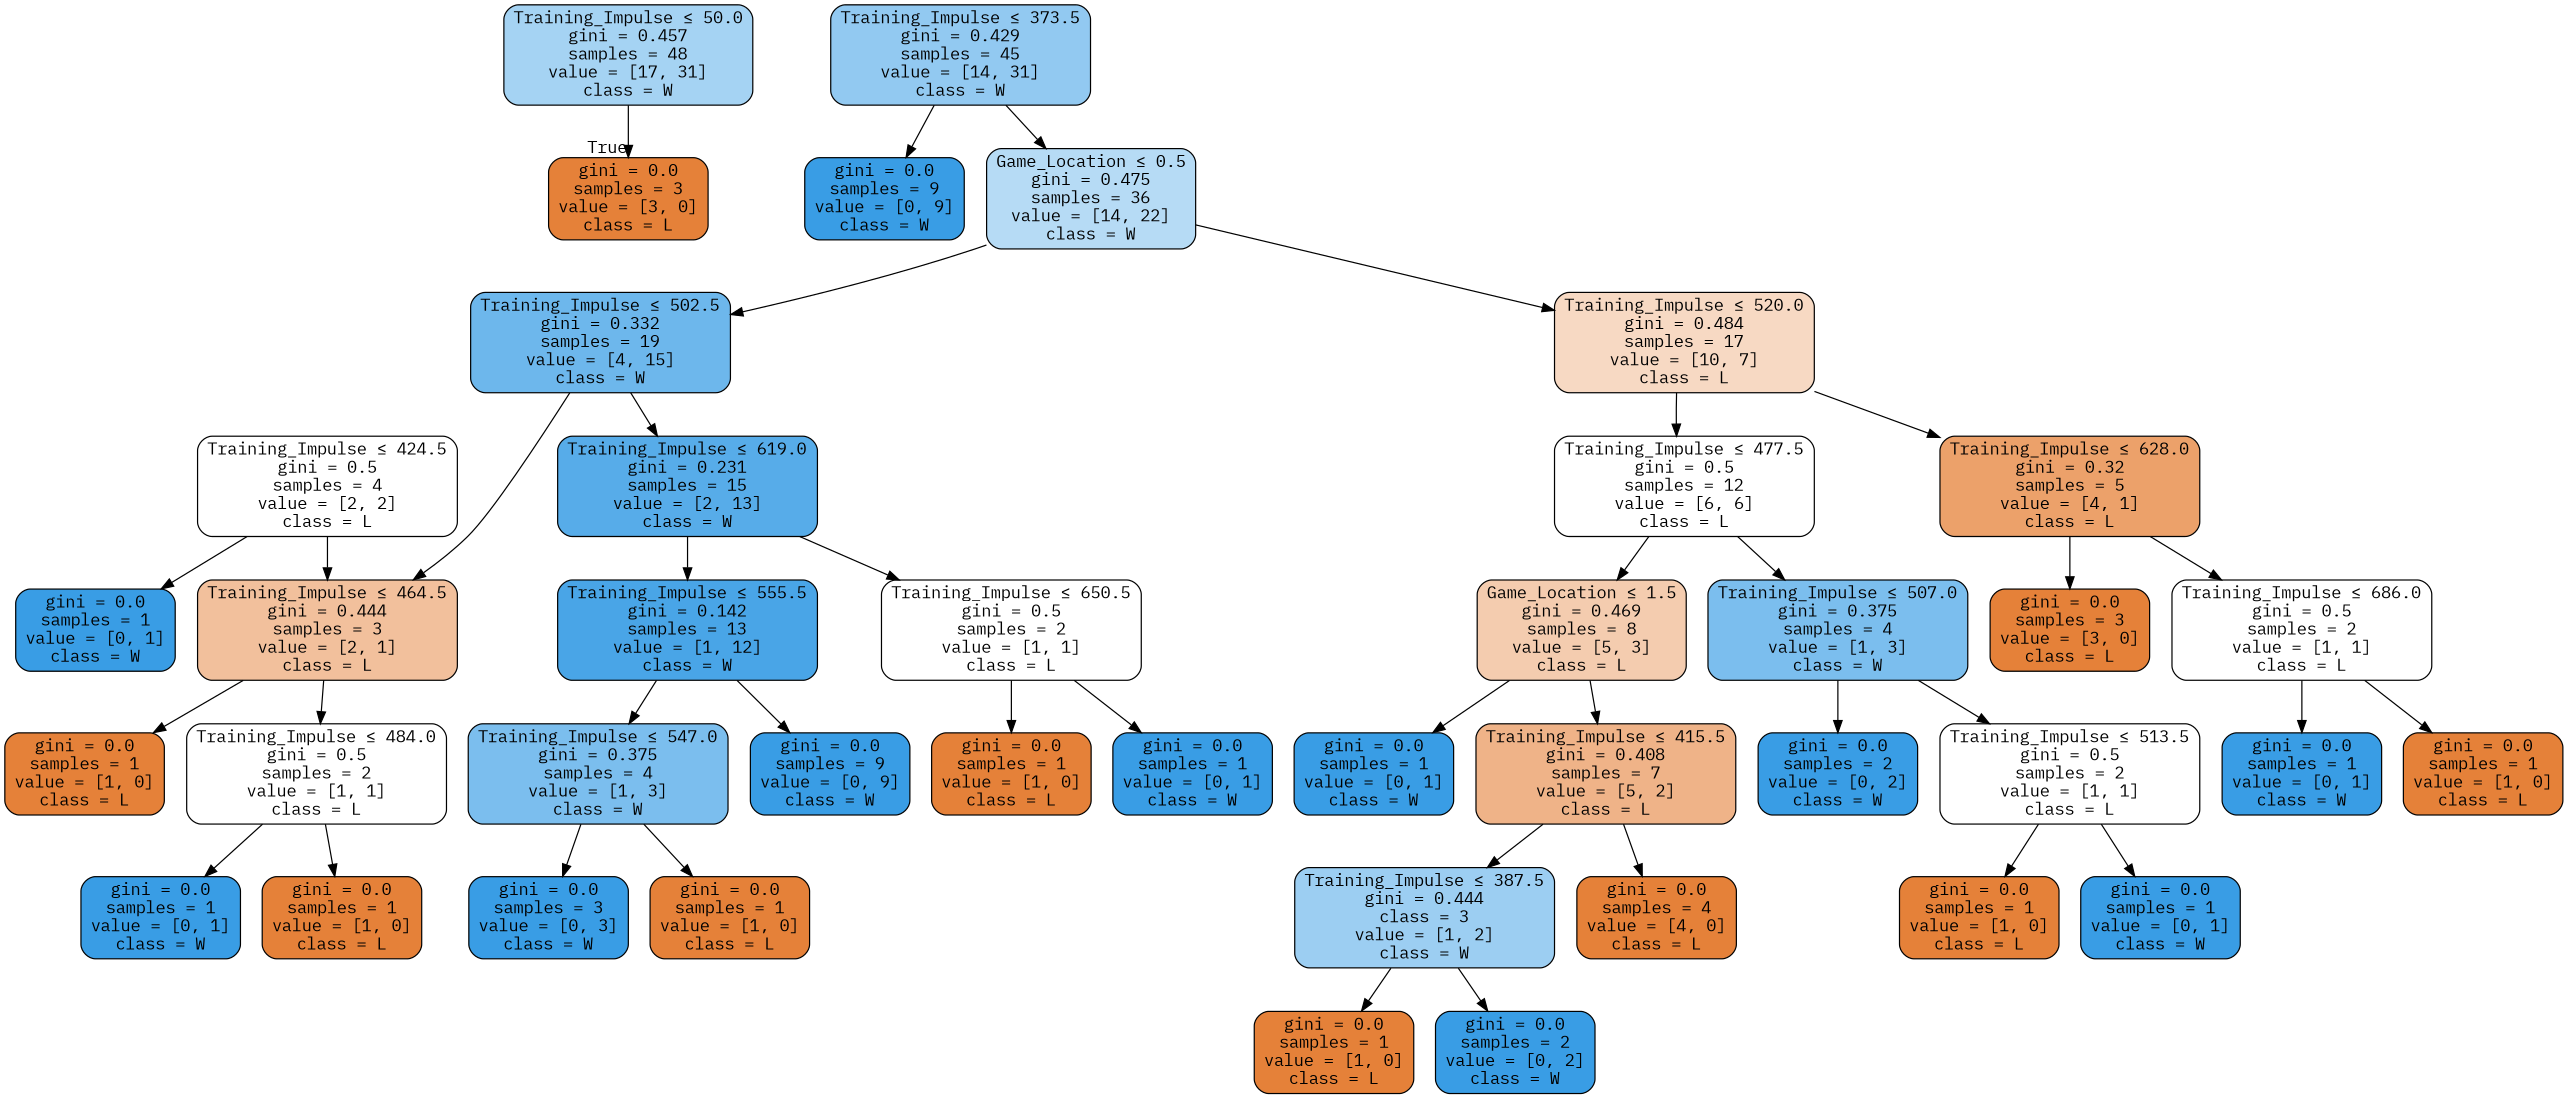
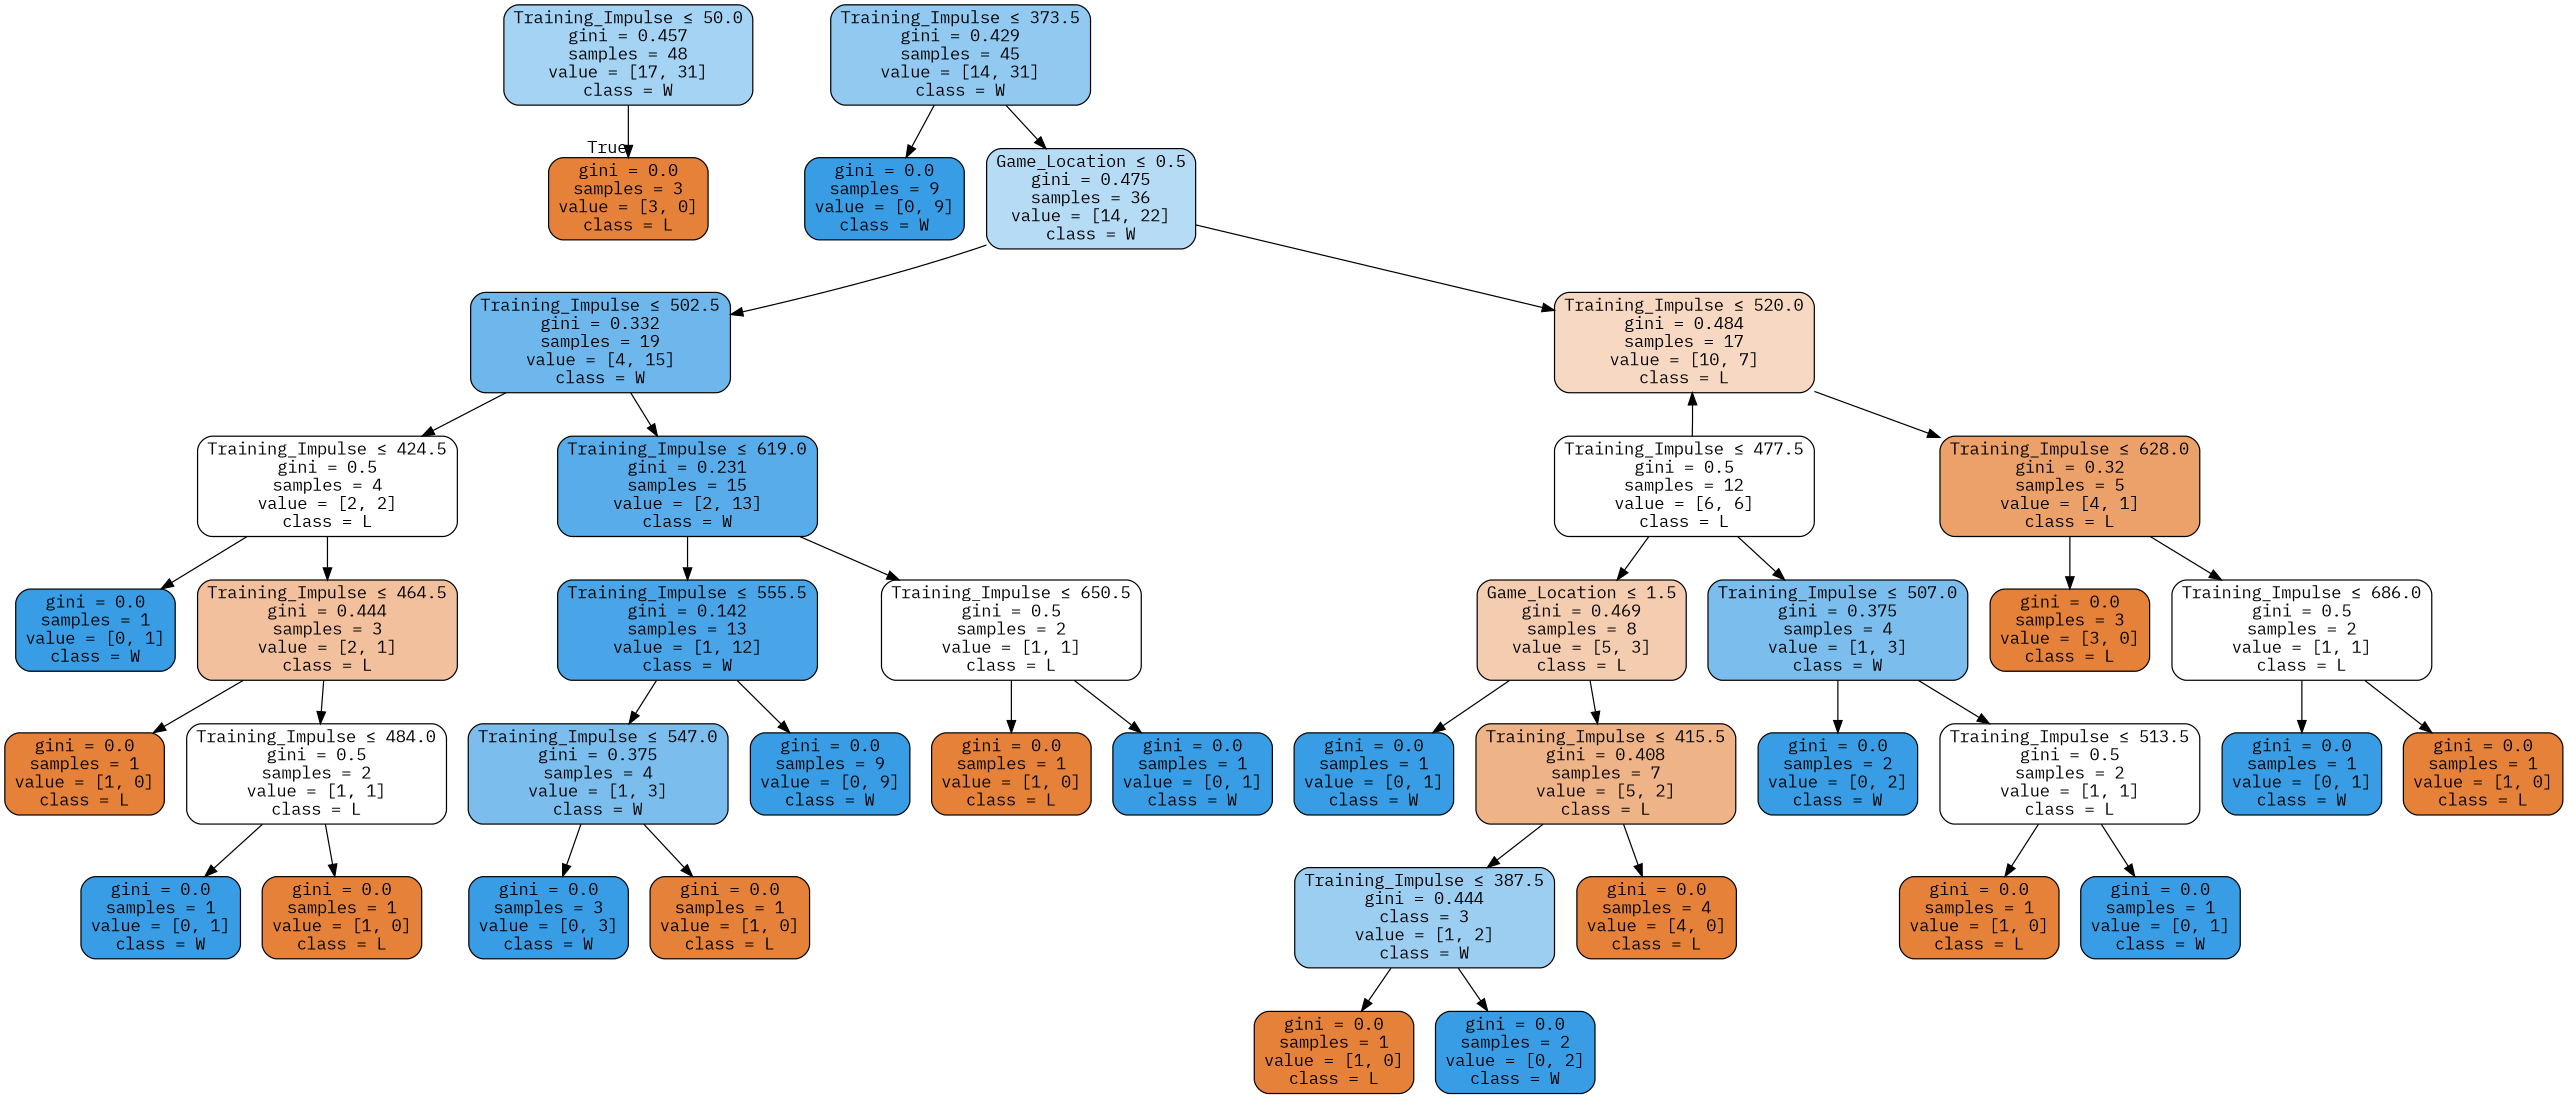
(1676, 408) -> (1693, 421)
(505, 490) -> (469, 412)
